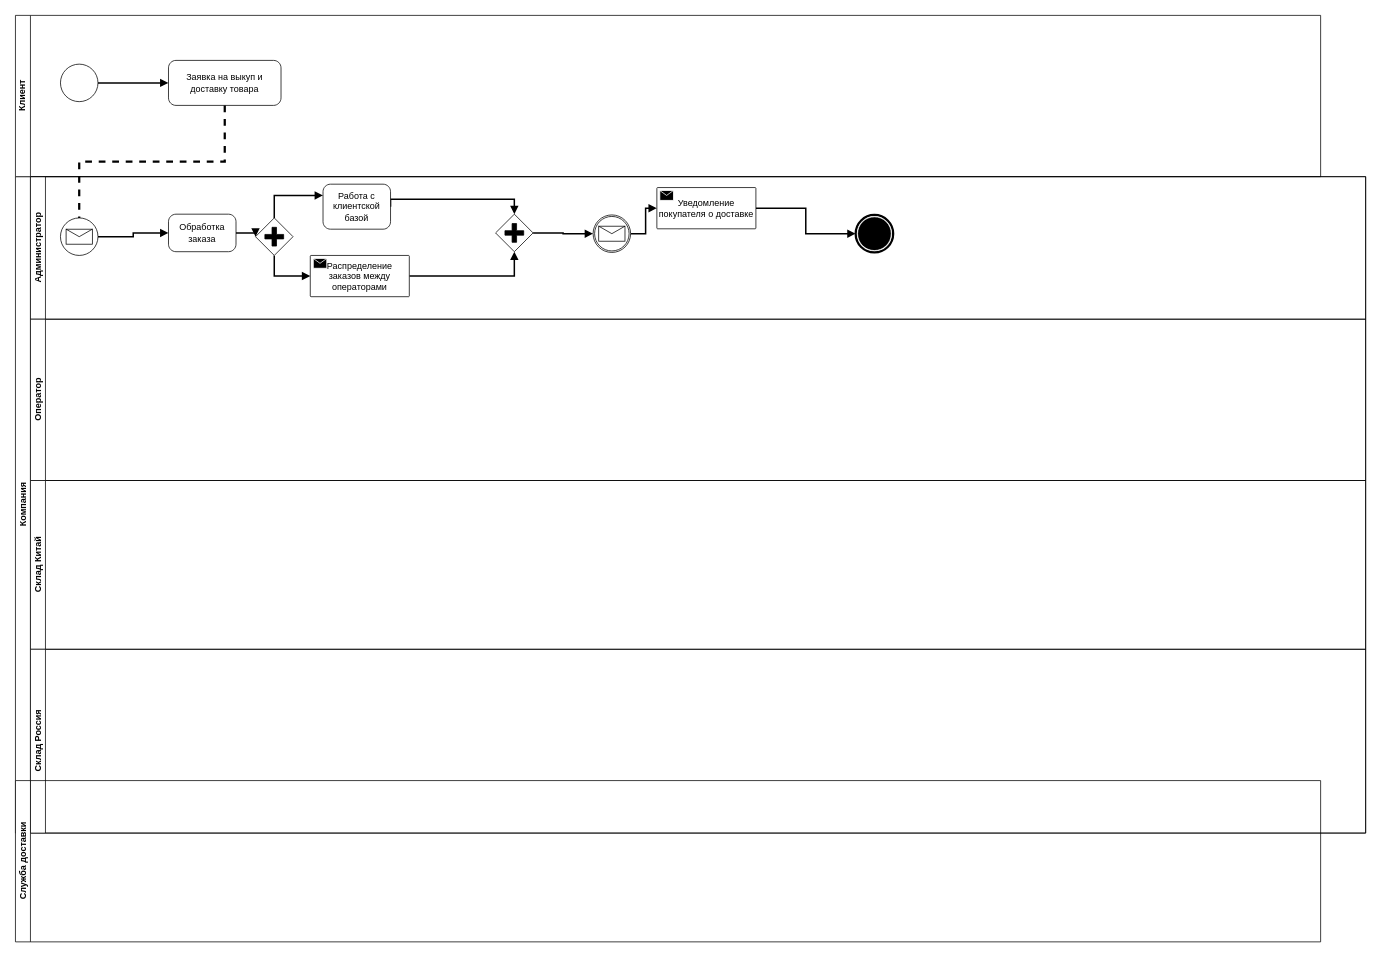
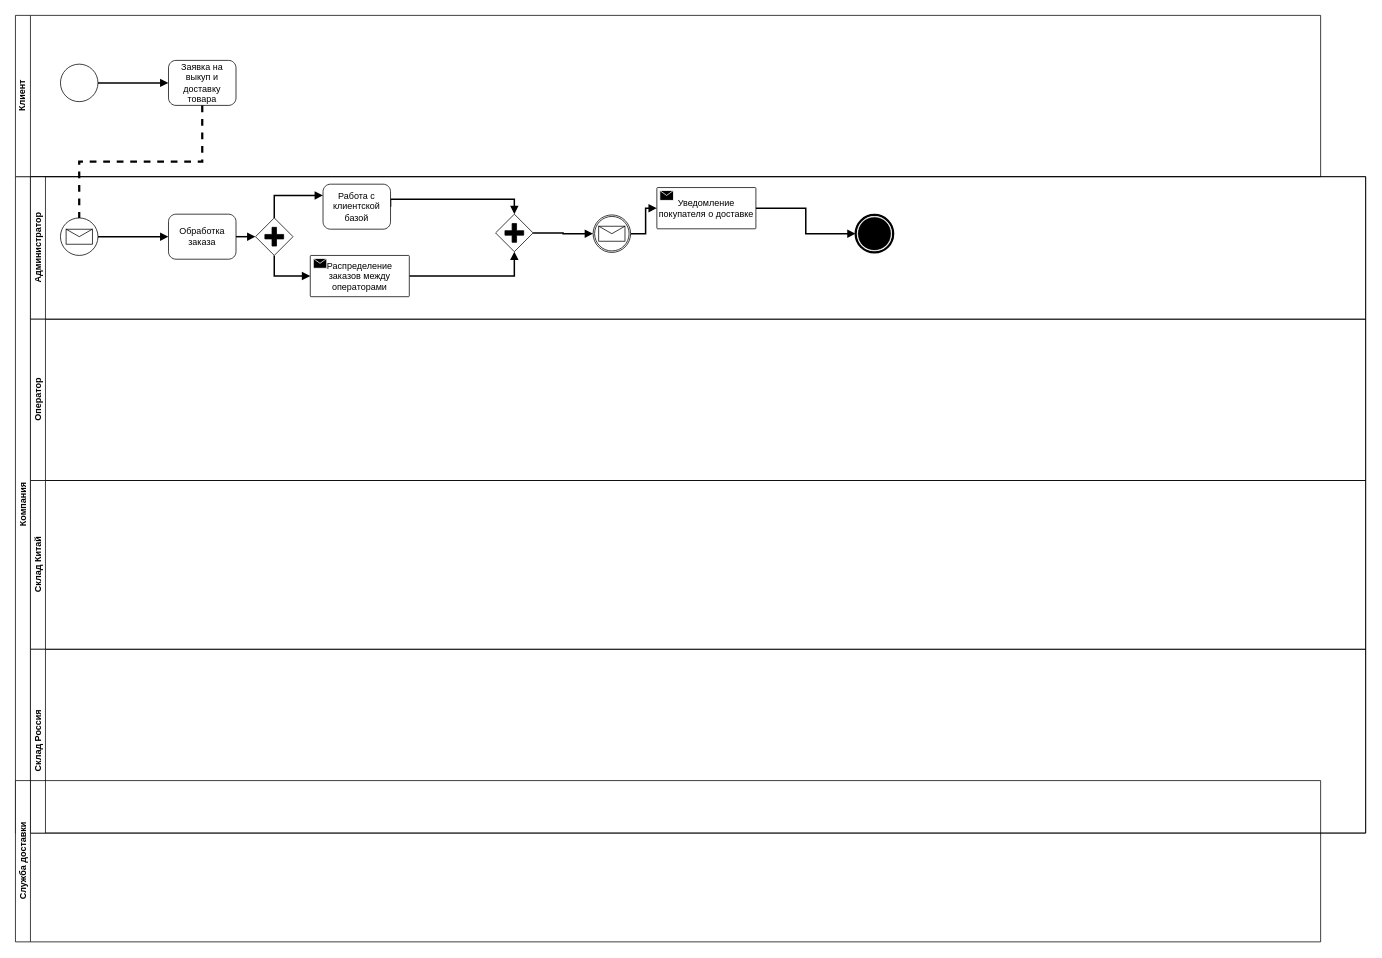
(225, 83) -> (202, 83)
(202, 233) -> (202, 237)
